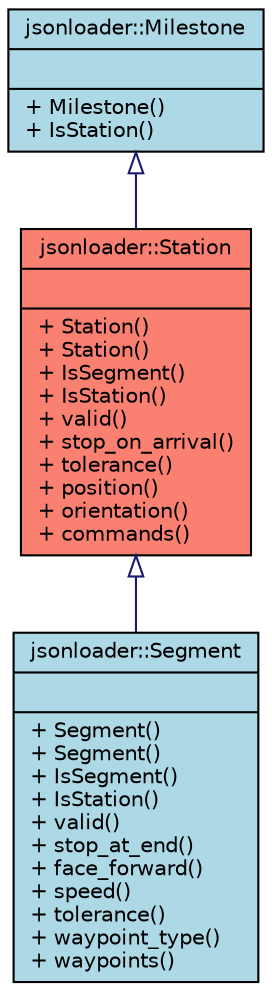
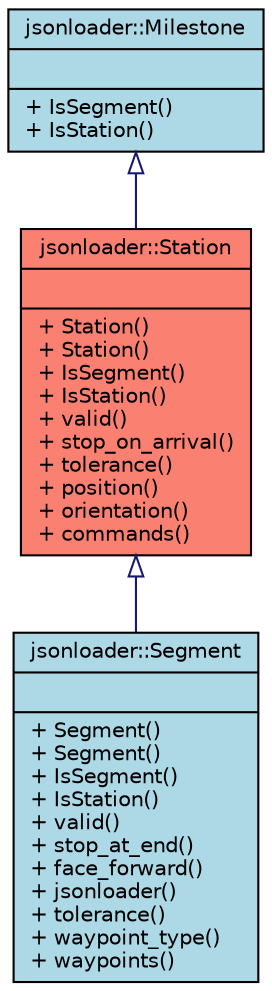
(95, 108) -> (99, 108)
(82, 892) -> (104, 892)
